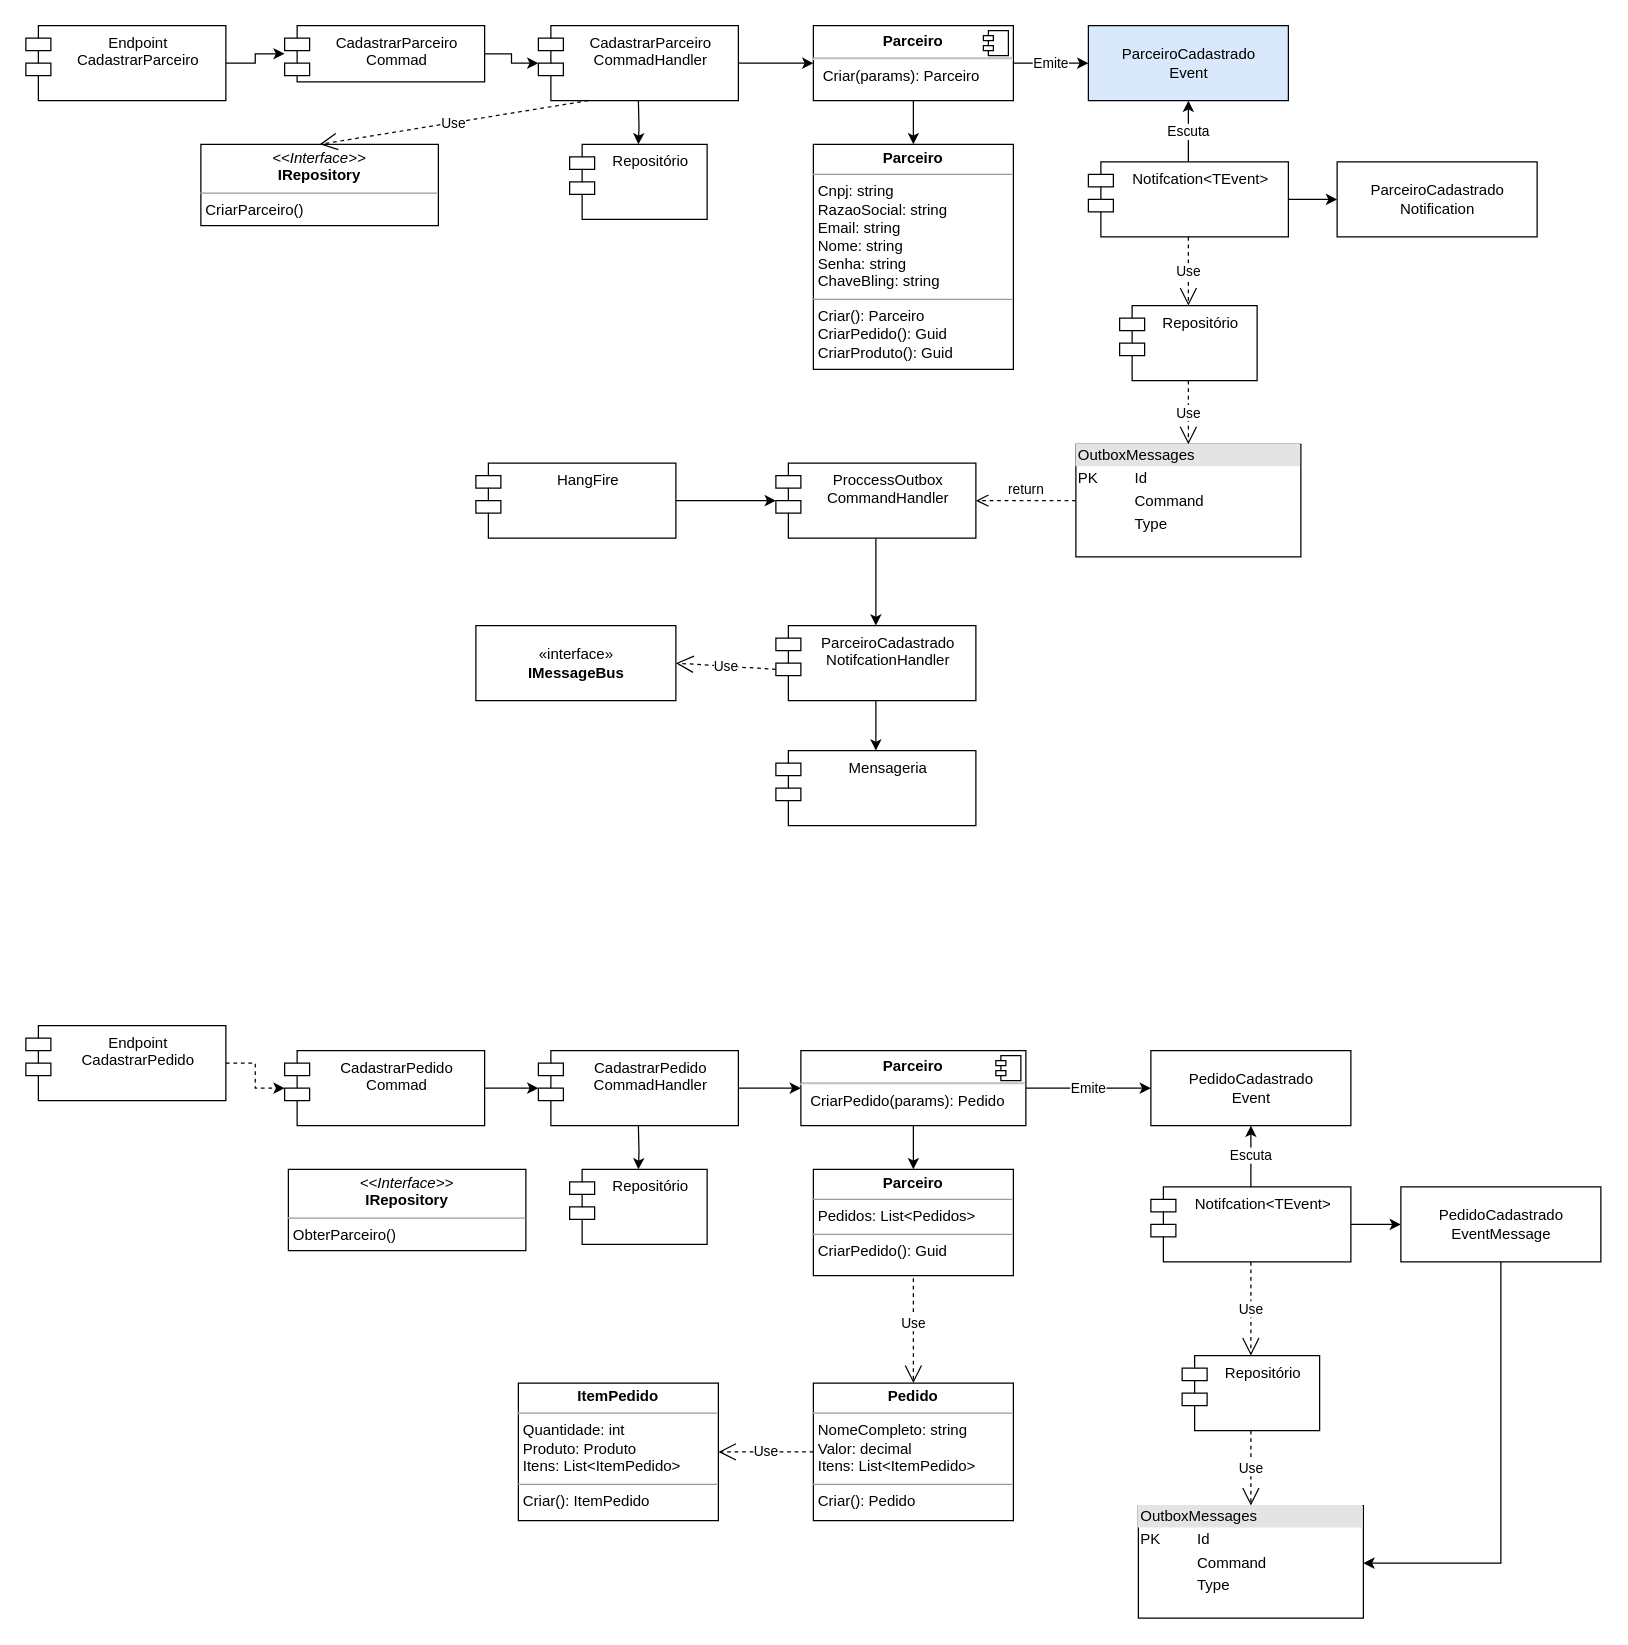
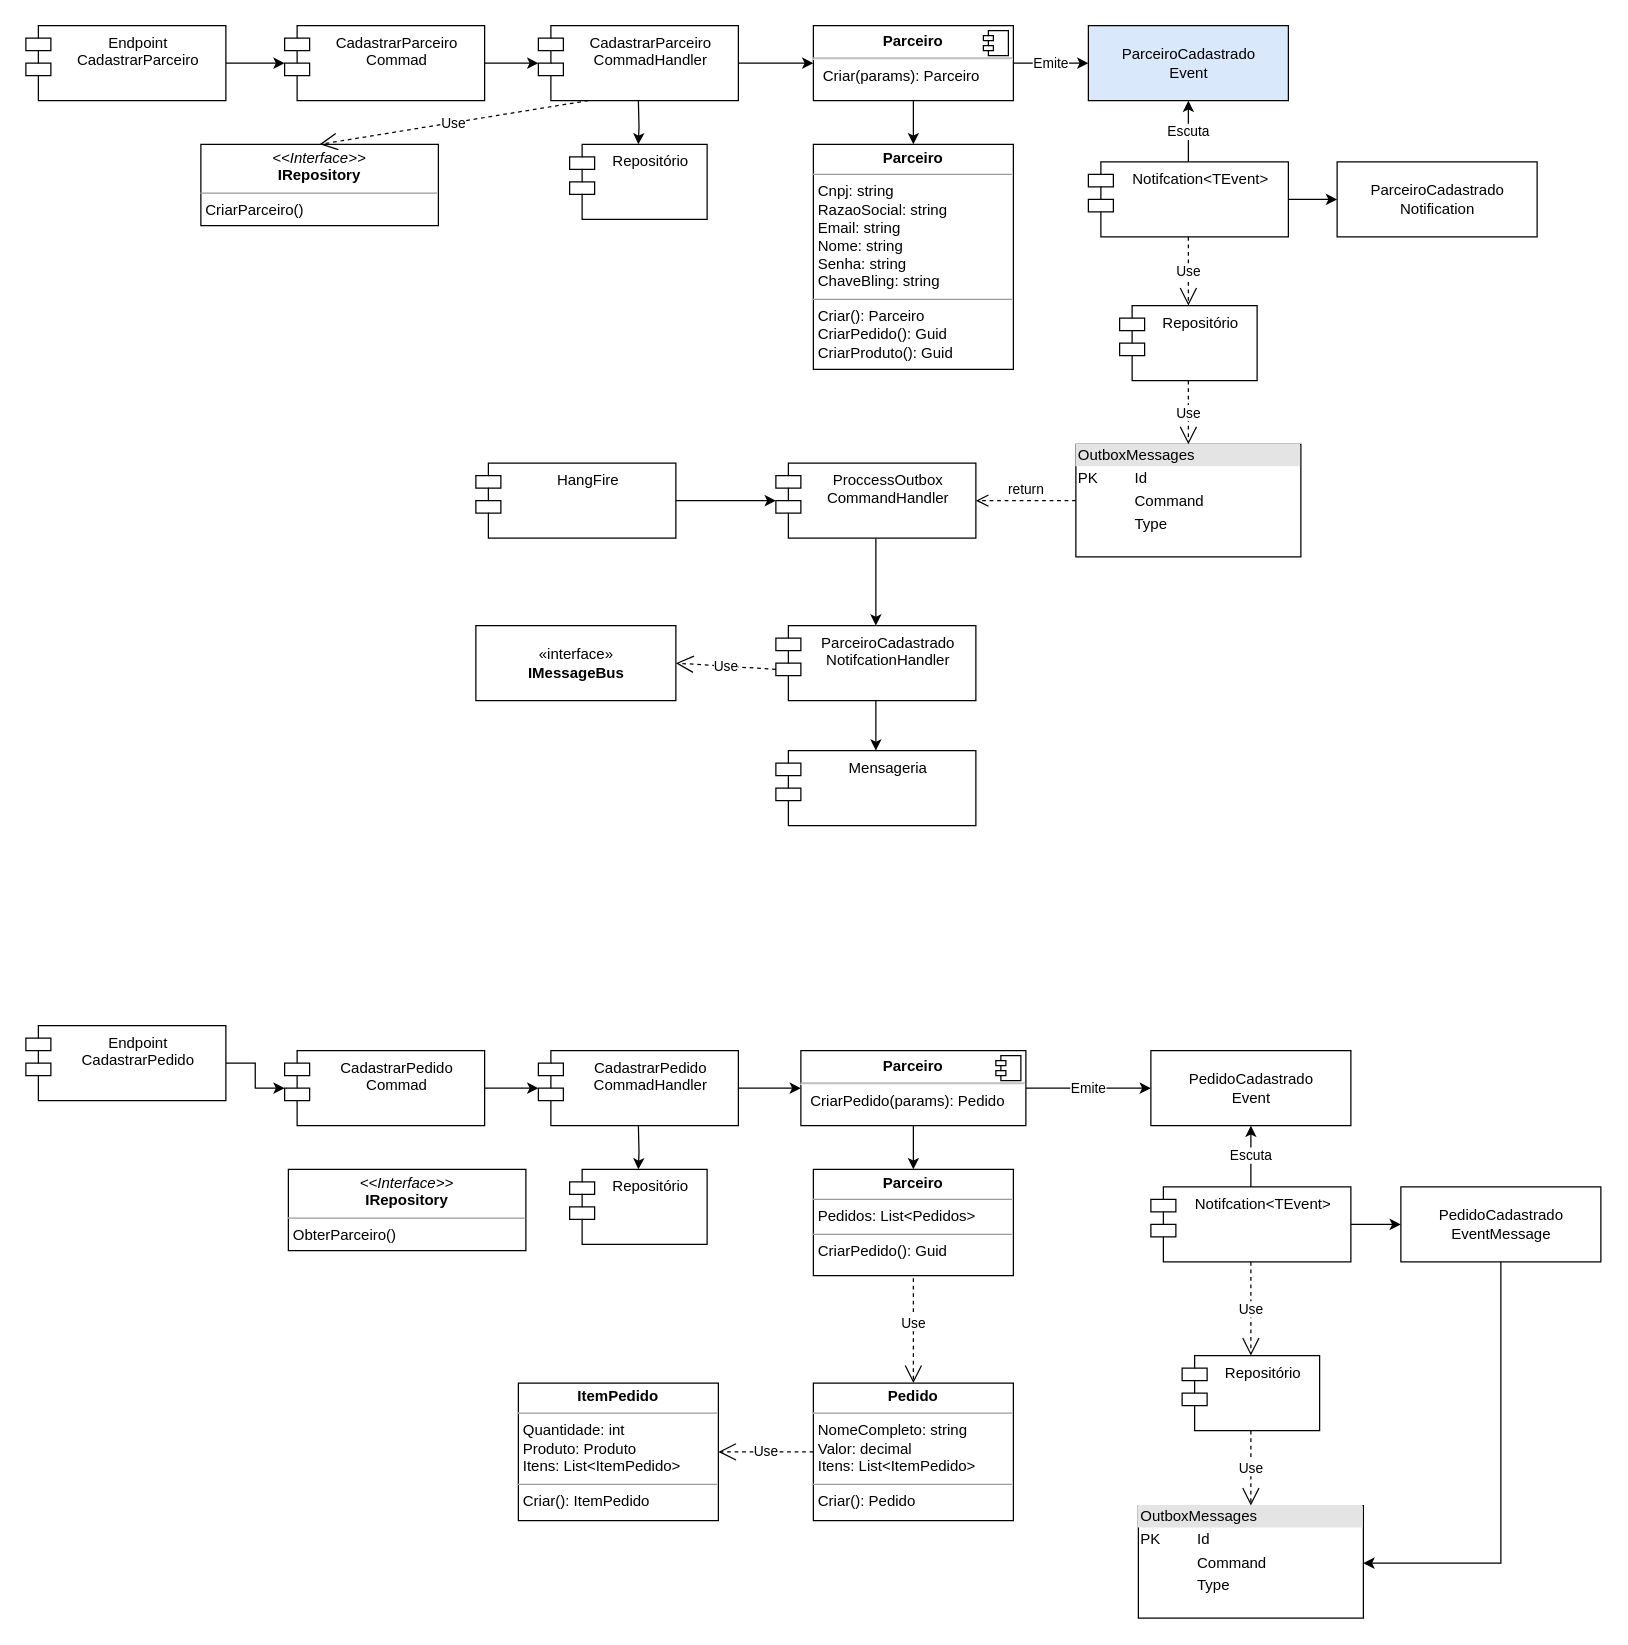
(384, 54) -> (384, 63)
(255, 1072) -> (255, 1072)
